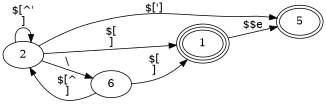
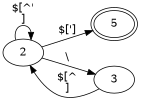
(203, 44) -> none
(111, 84) -> (114, 80)
